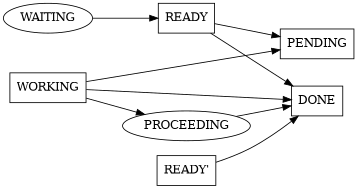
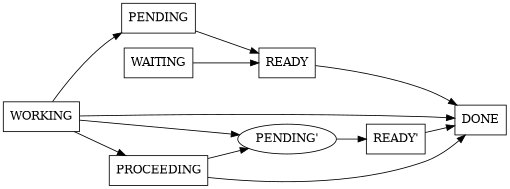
(48, 18) -> (159, 63)
(243, 29) -> (223, 41)
(186, 126) -> (159, 171)
none -> (287, 139)
